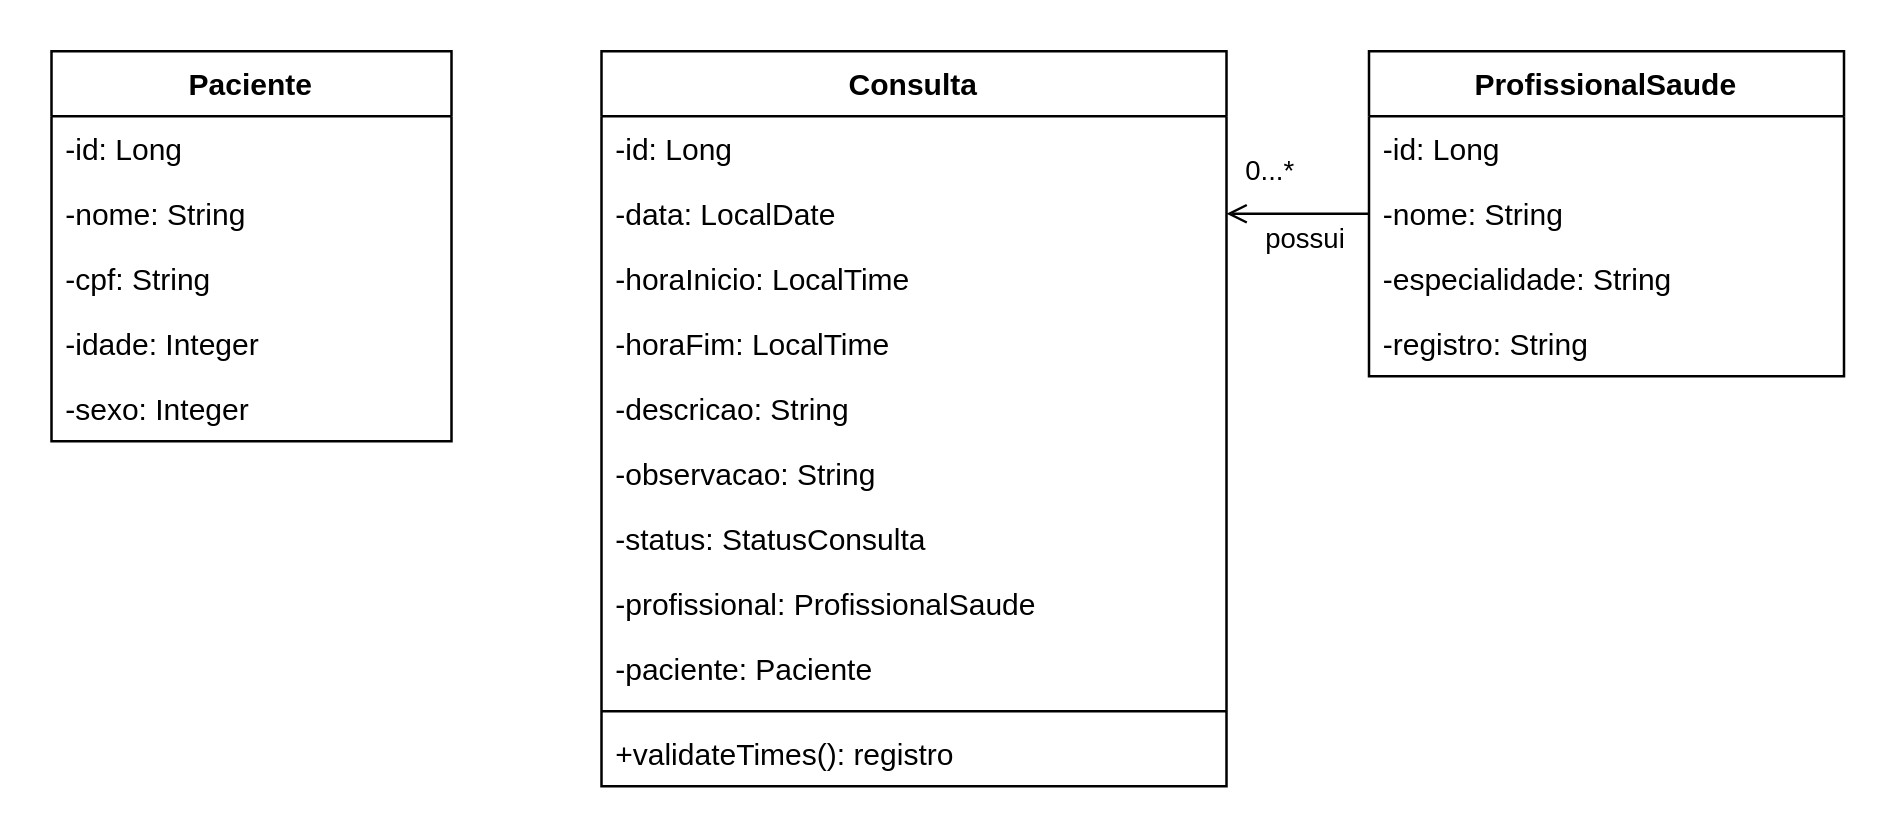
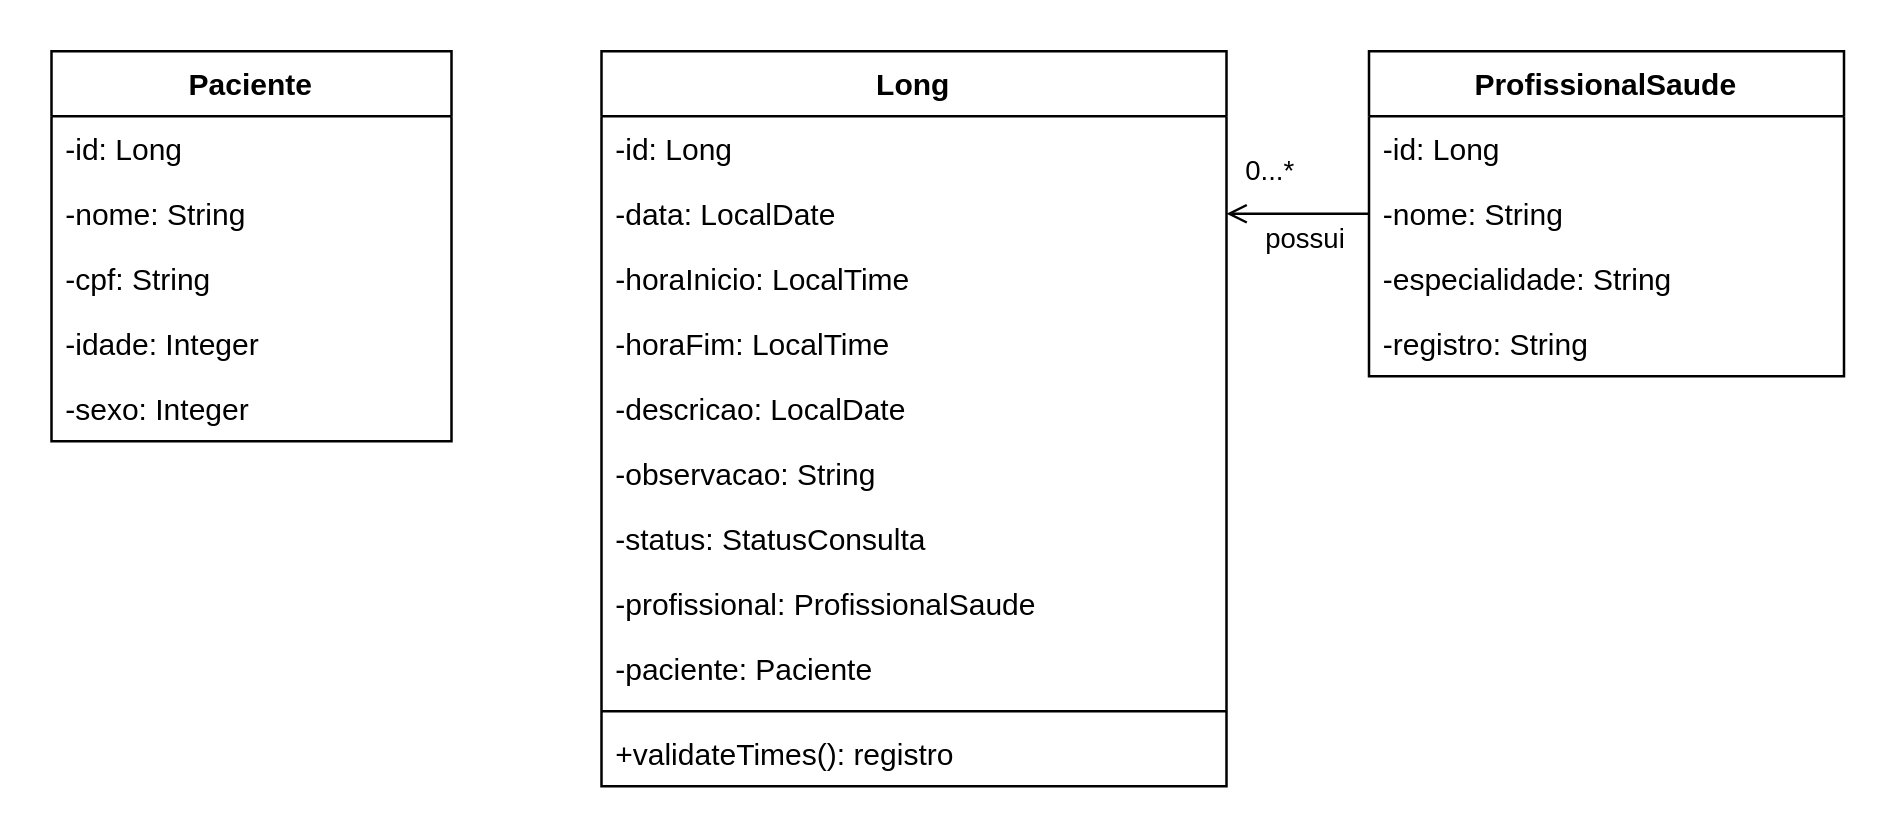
(913, 85) -> (913, 85)
(751, 410) -> (776, 410)
